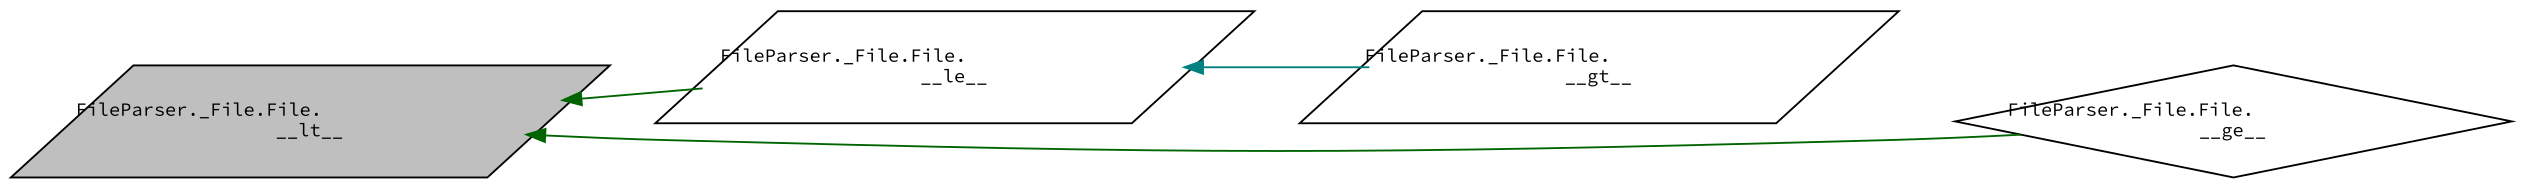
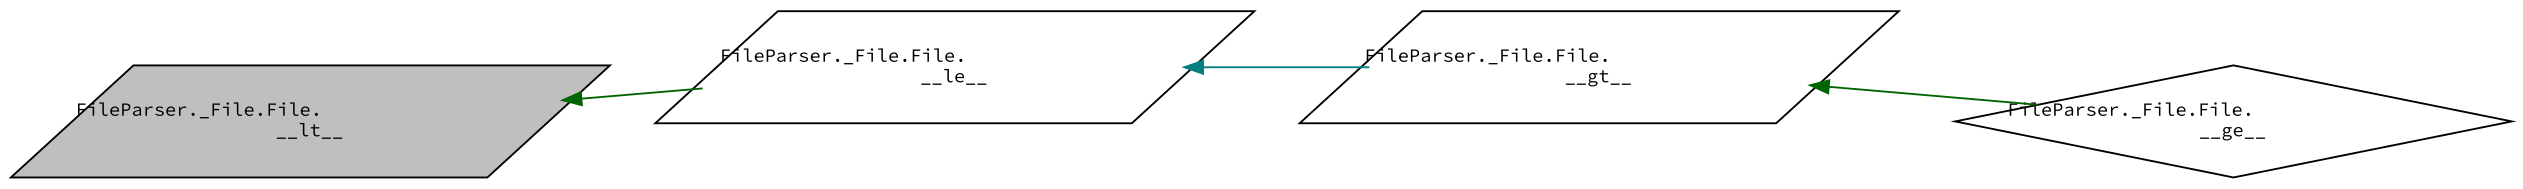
(1283, 151) -> (1933, 96)
